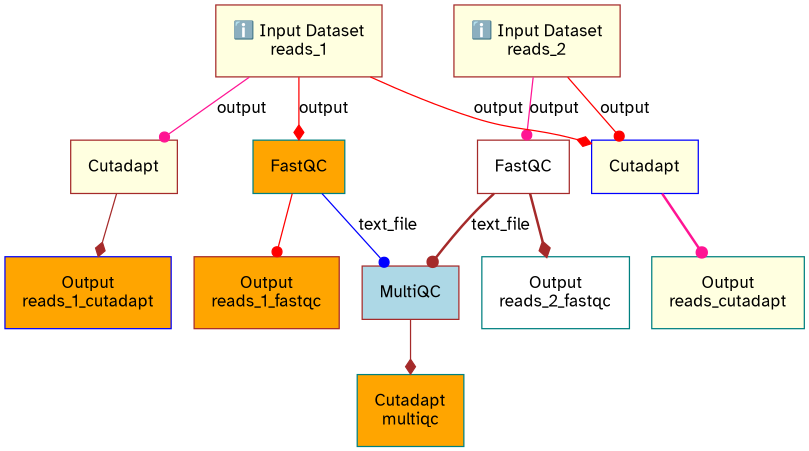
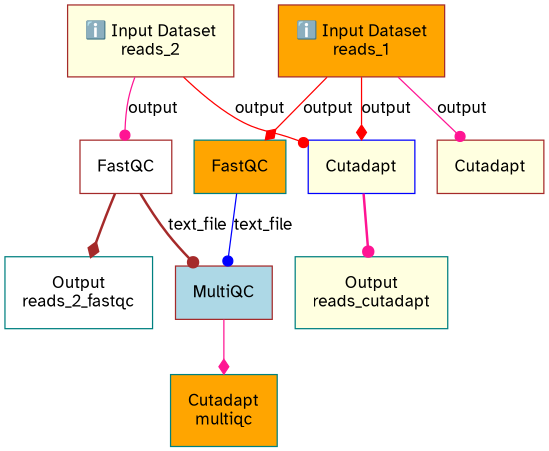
(299, 41) -> (362, 41)
(88, 293) -> none
(267, 293) -> none
(411, 339) -> (224, 339)
